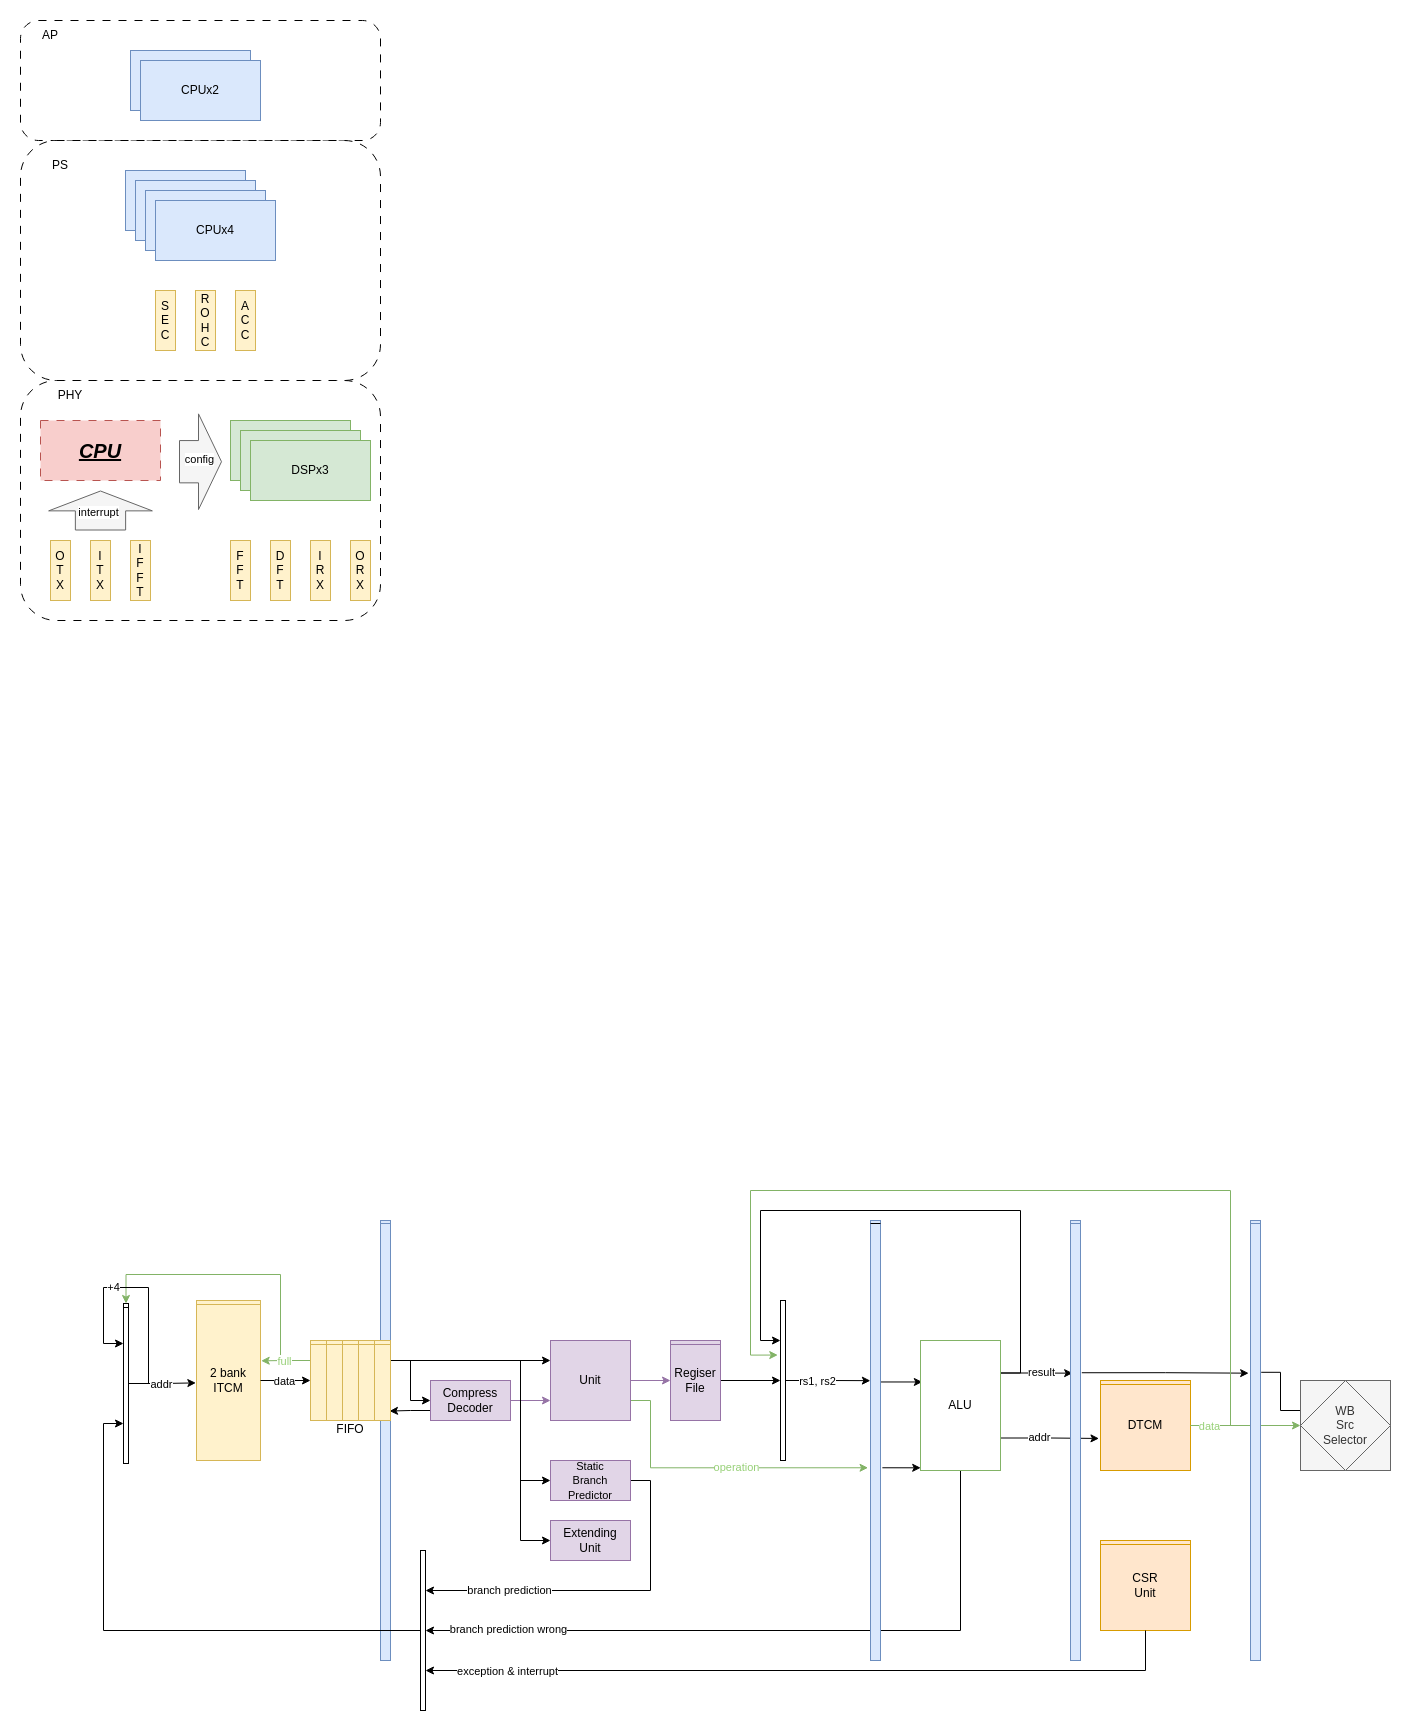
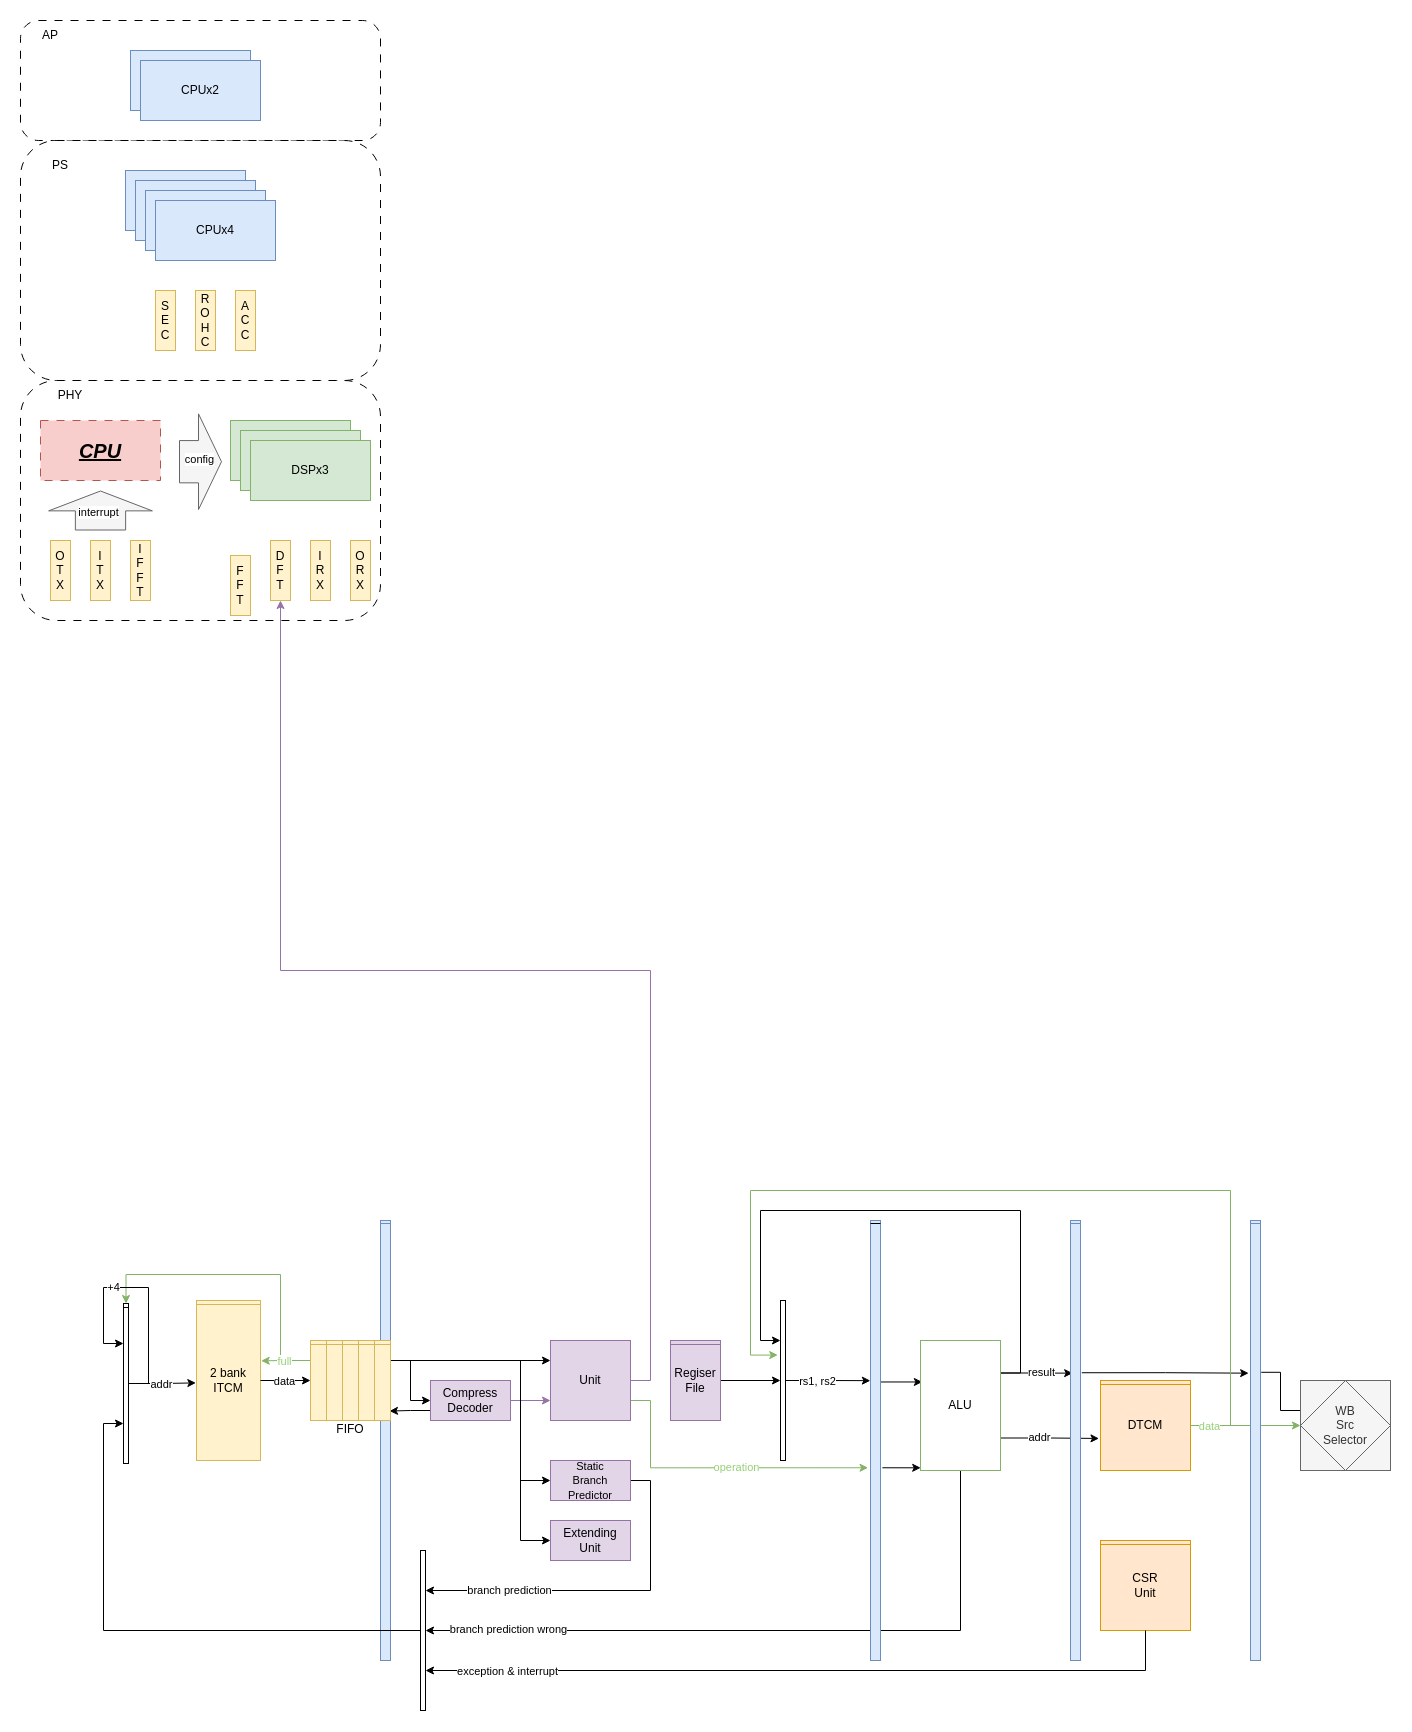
(241, 571) -> (241, 586)
(656, 1381) -> (491, 971)
